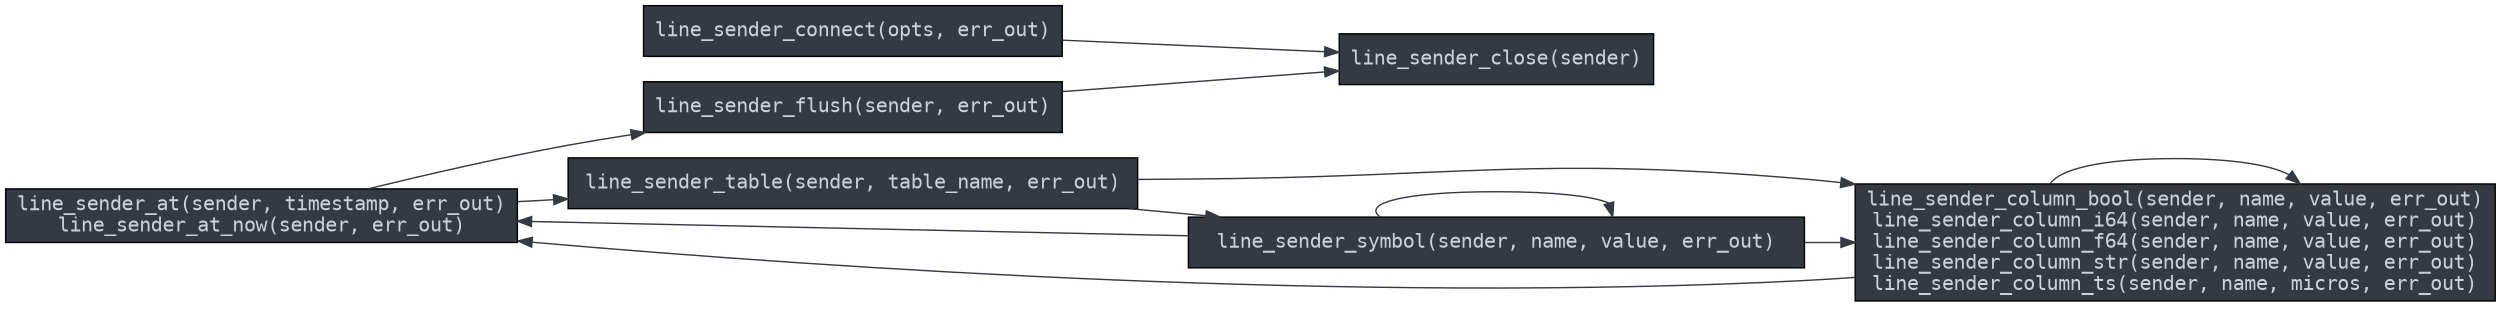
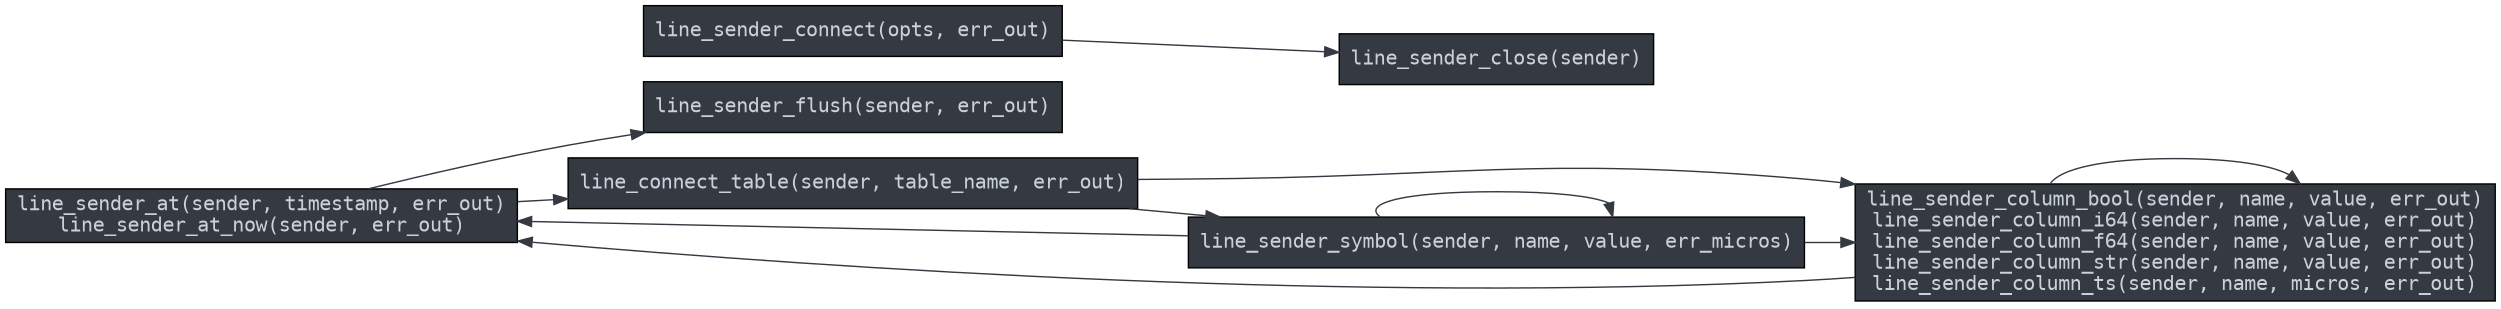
(1193, 82) -> none
(853, 183) -> (853, 183)
(1496, 242) -> (1496, 242)
